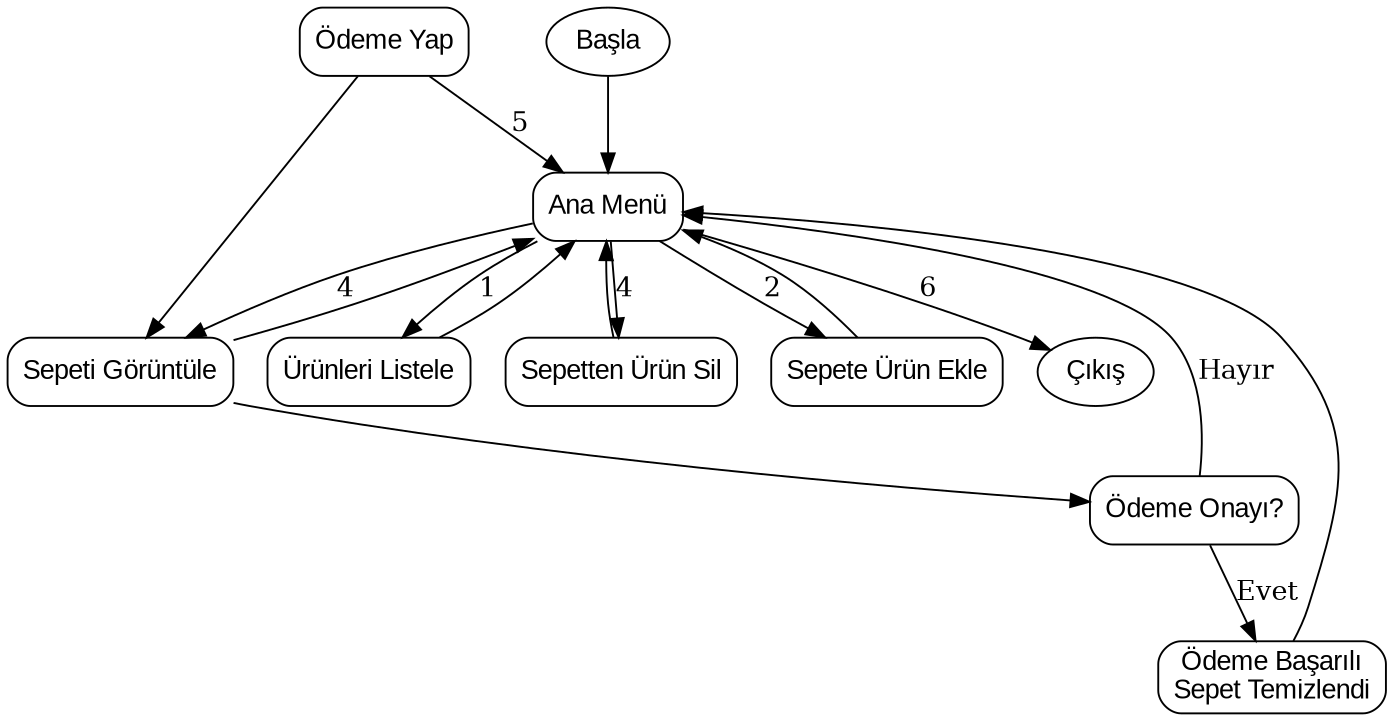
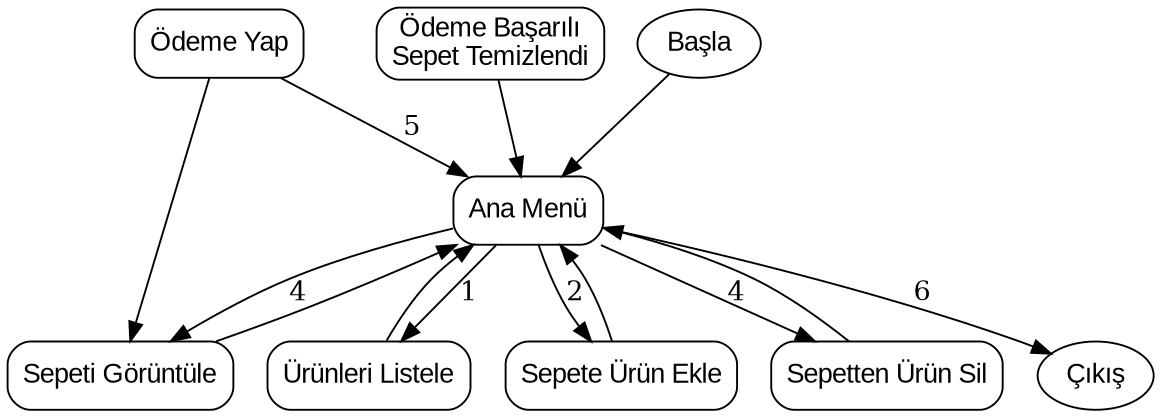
(1194, 510) -> none
